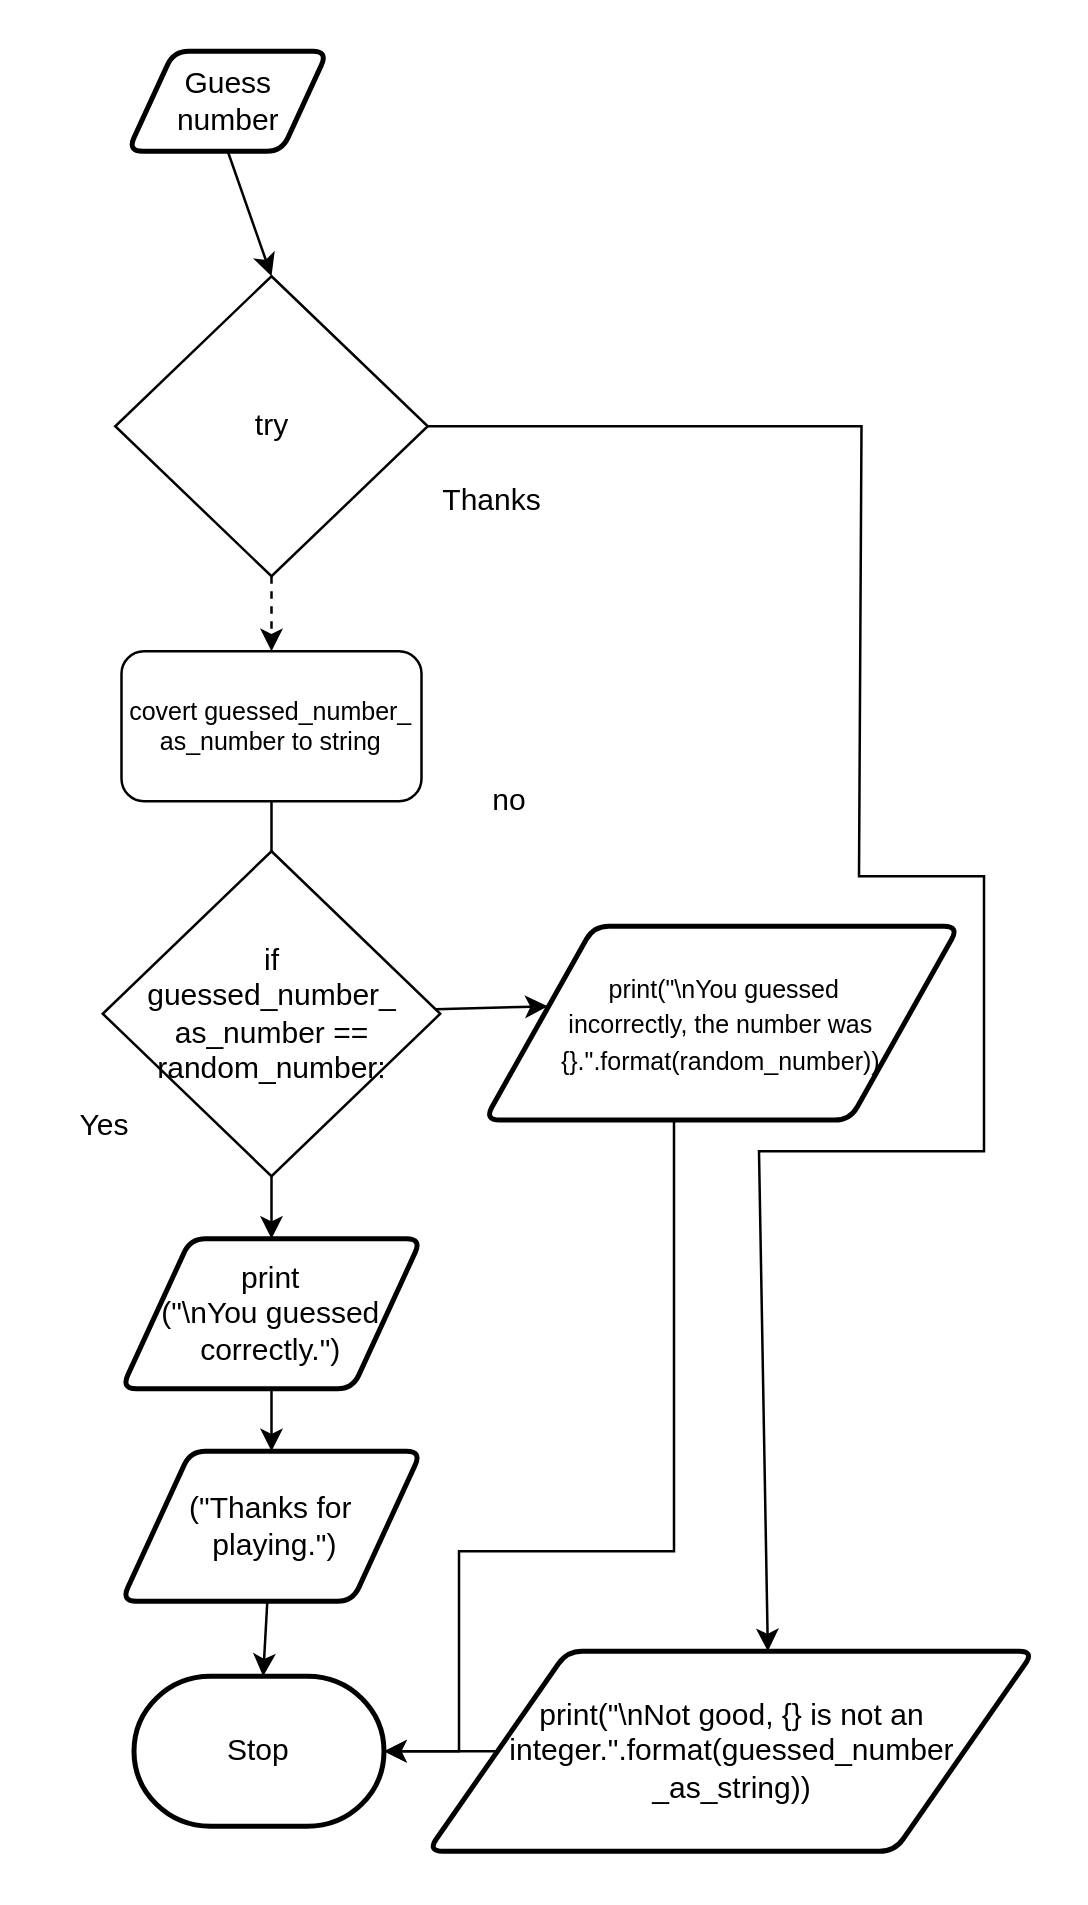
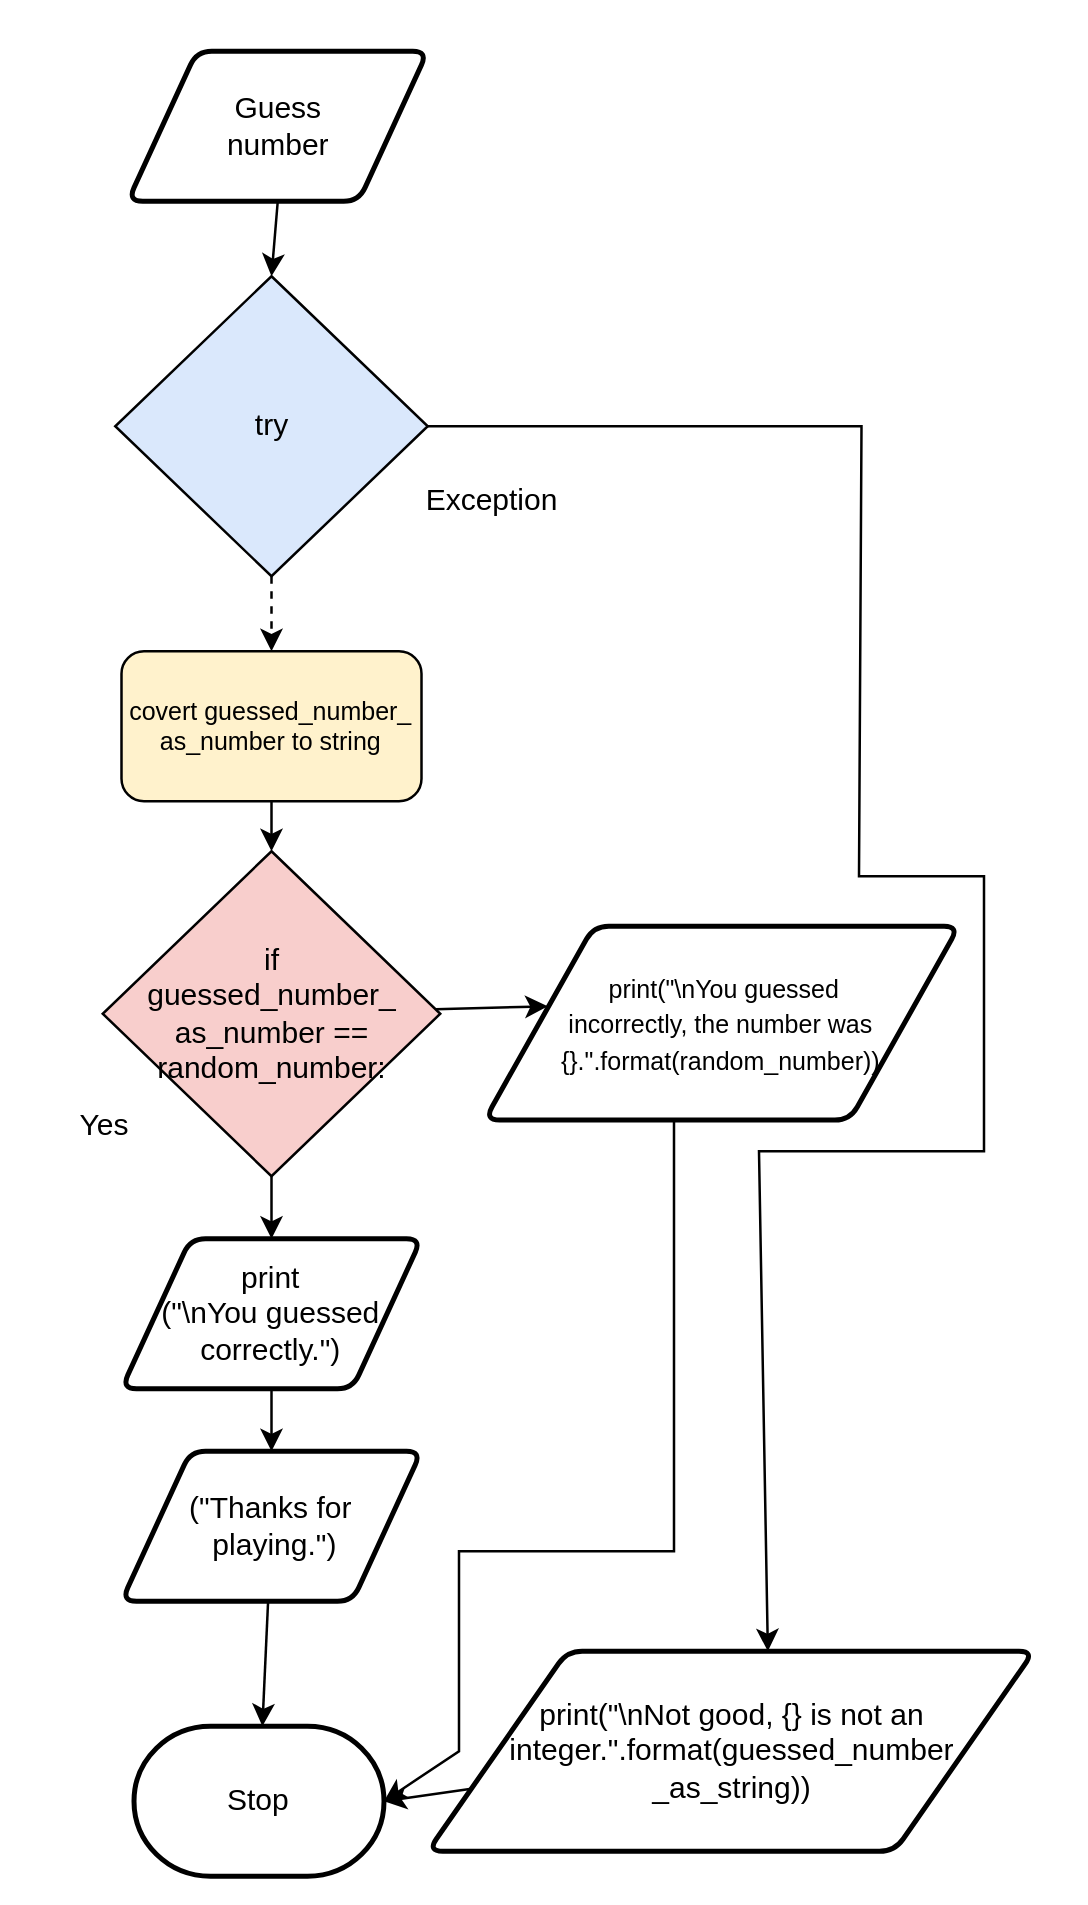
(228, 101) -> (278, 126)
(271, 426) -> (271, 426)
(493, 501) -> (493, 501)
(271, 726) -> (271, 726)
(509, 801) -> none
(271, 839) -> (271, 833)
(271, 1014) -> (271, 1014)
(259, 1751) -> (259, 1801)
